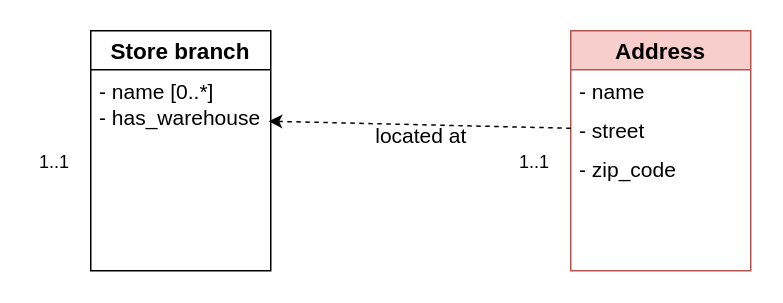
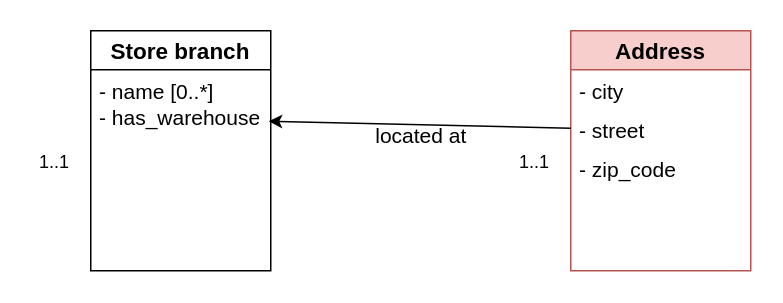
(612, 93) -> (610, 93)
(425, 125) -> (425, 125)
